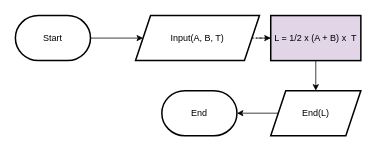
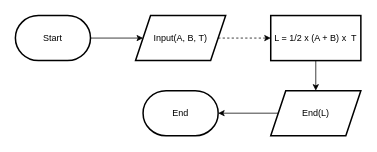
(197, 38) -> (180, 38)
(315, 38) -> (315, 38)
(199, 113) -> (180, 113)
